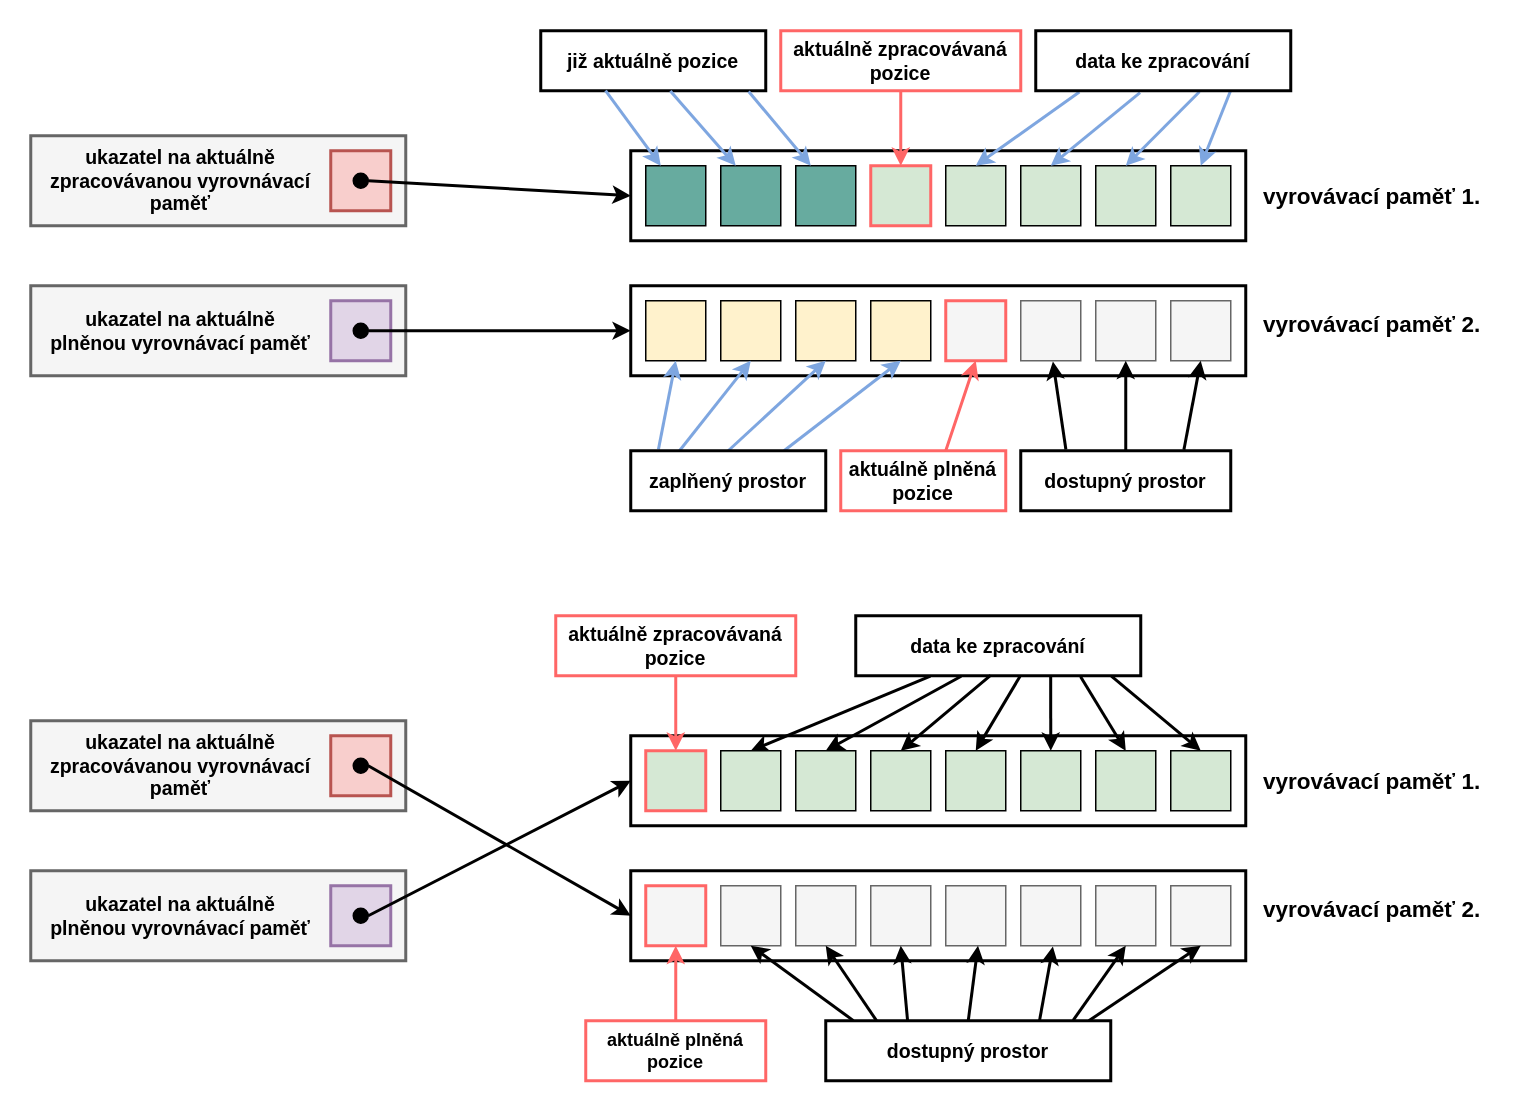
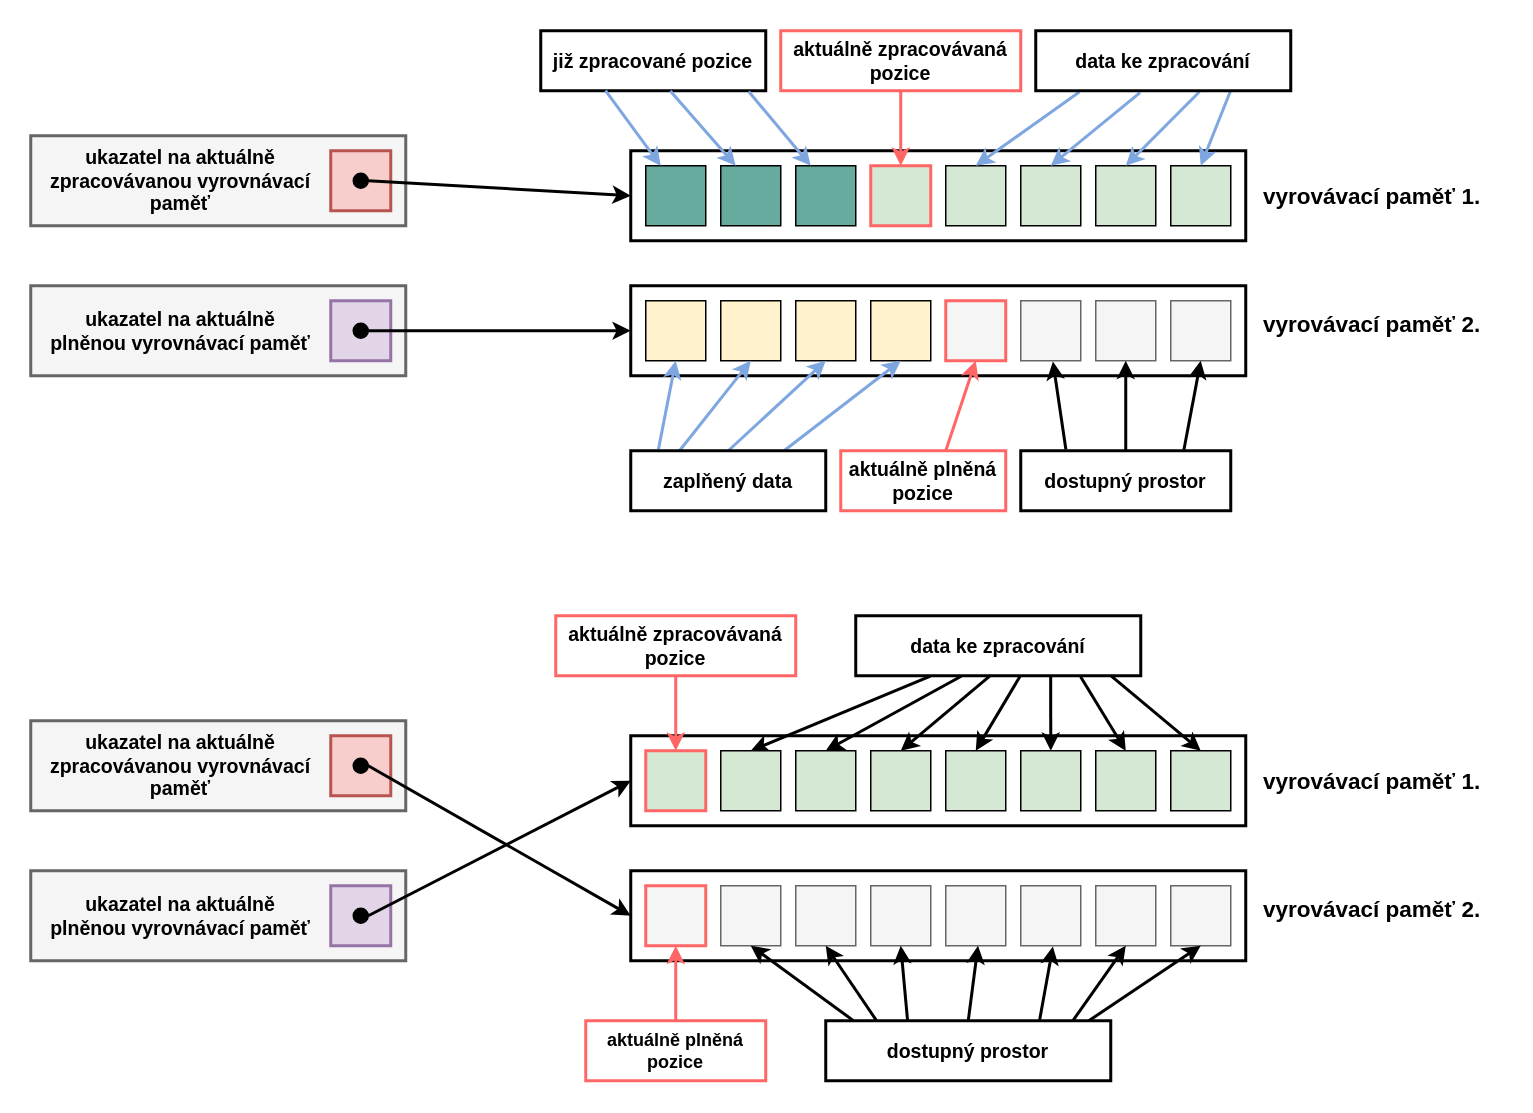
(653, 61) -> (653, 61)
(728, 481) -> (728, 481)
